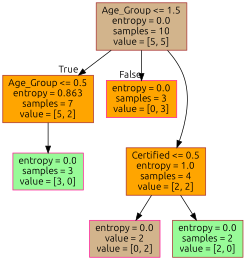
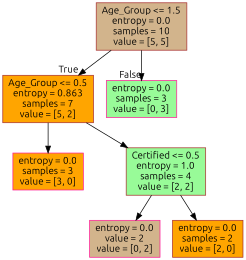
(187, 93) -> (104, 133)
(142, 99) -> (142, 99)
(48, 172) -> (48, 172)
(166, 172) -> (166, 172)
(208, 239) -> (208, 239)
